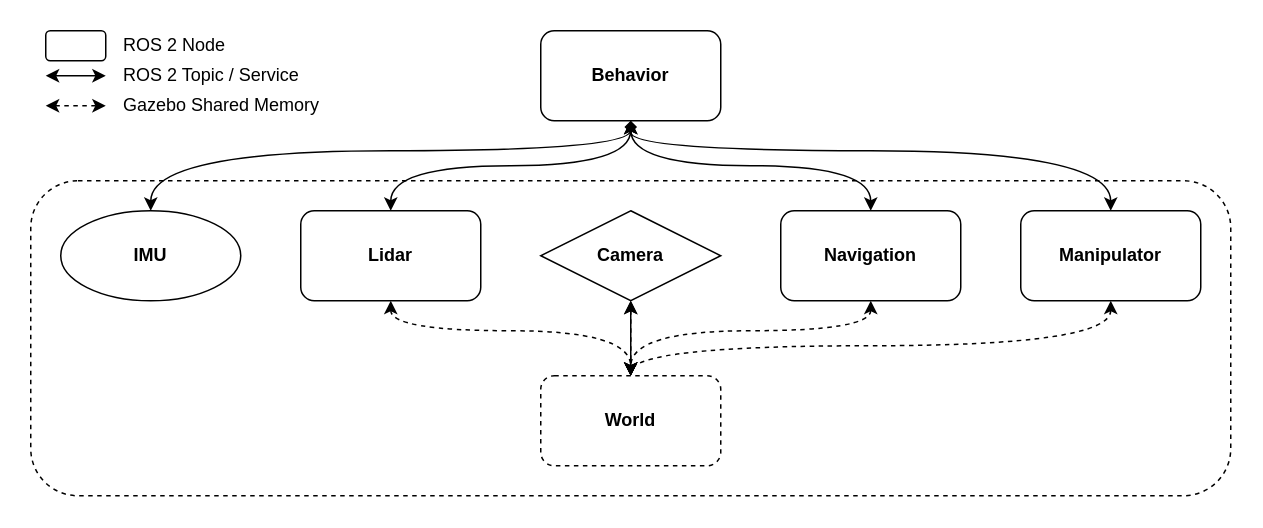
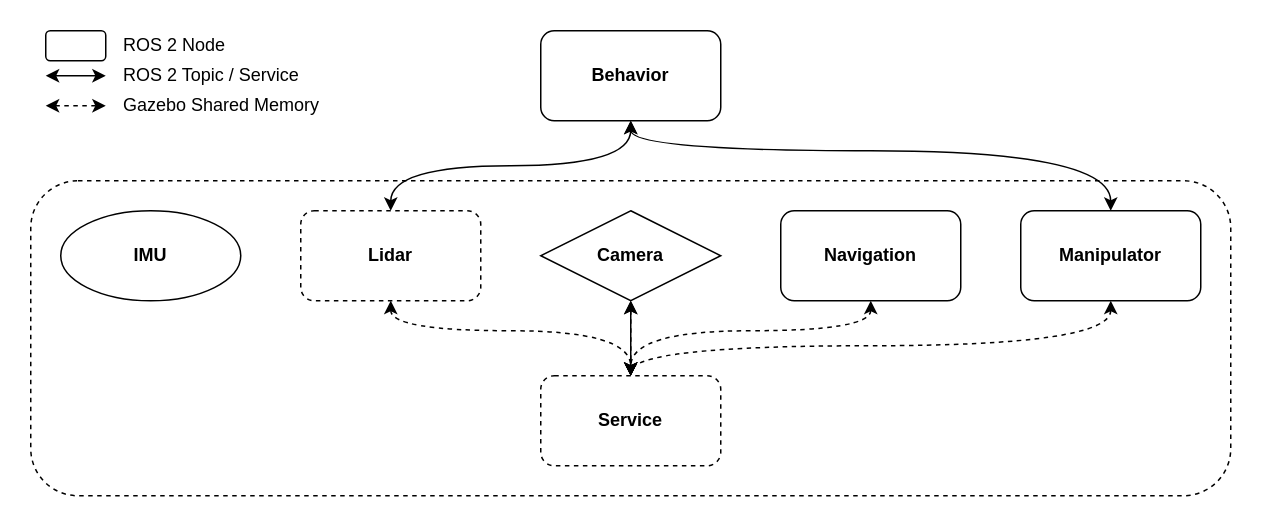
(674, 145) -> (673, 144)
(381, 151) -> none
(754, 166) -> none
(391, 256) -> (391, 256)
(631, 421) -> (631, 421)
